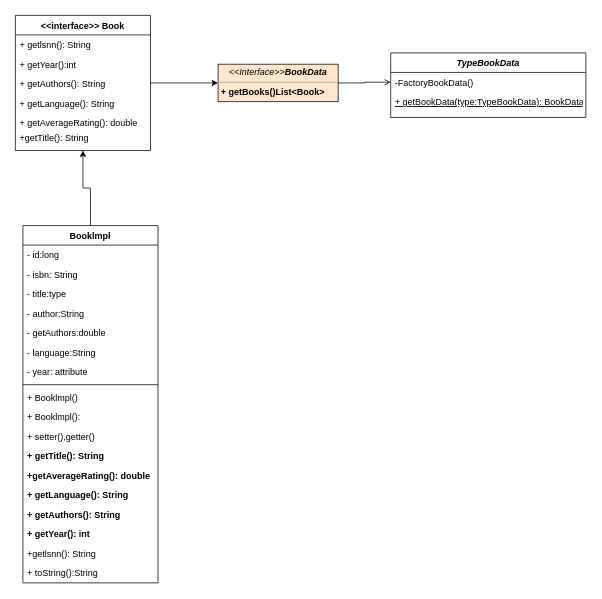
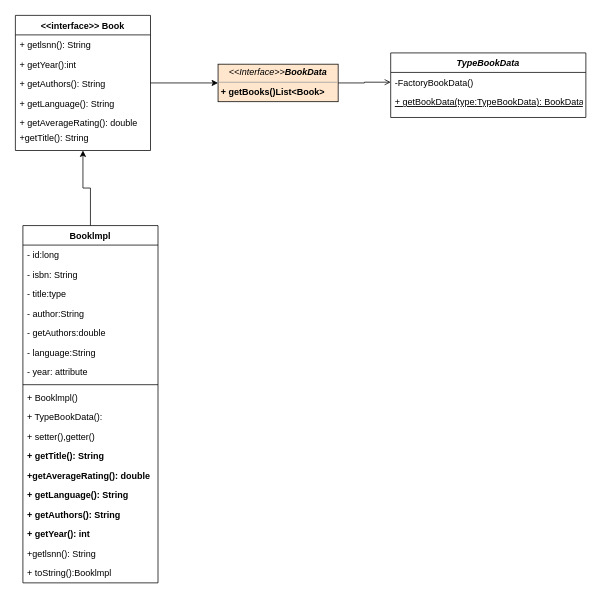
(55, 417) -> (68, 417)
(70, 573) -> (74, 573)
